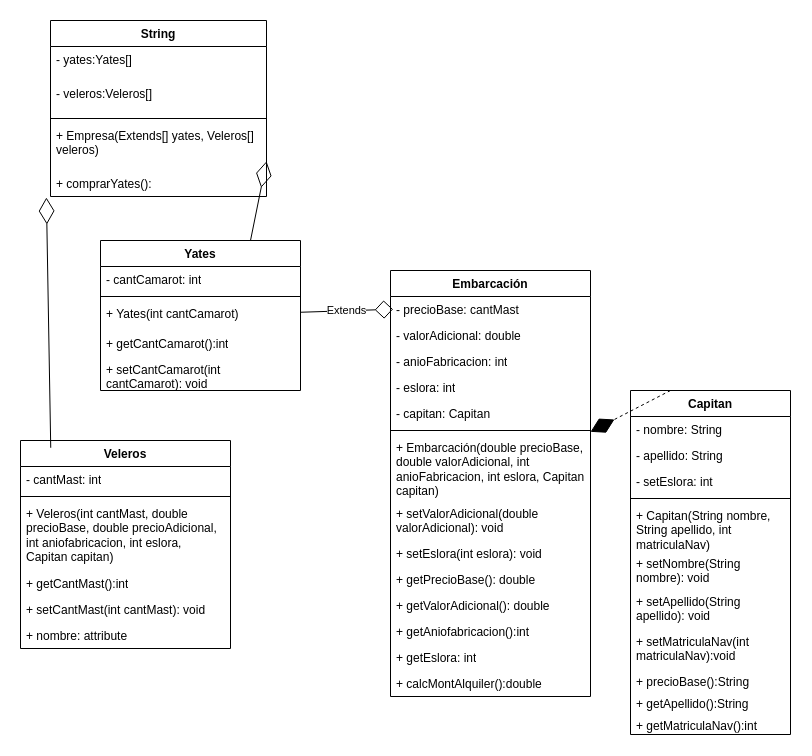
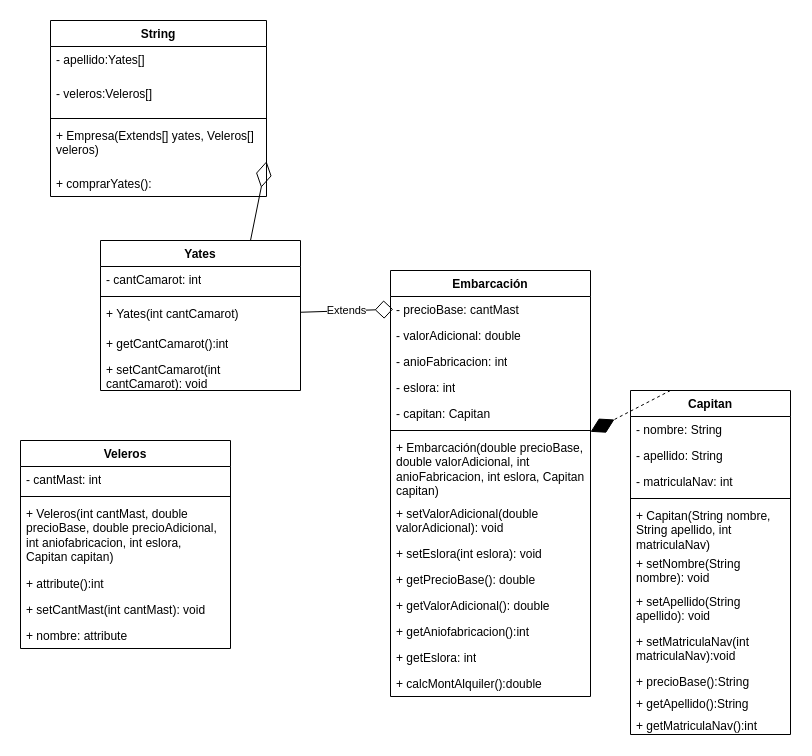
(104, 61) -> (109, 61)
(49, 336) -> none
(682, 483) -> (691, 483)
(86, 585) -> (77, 585)
